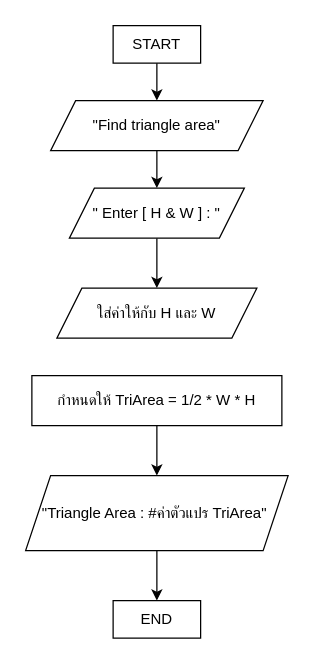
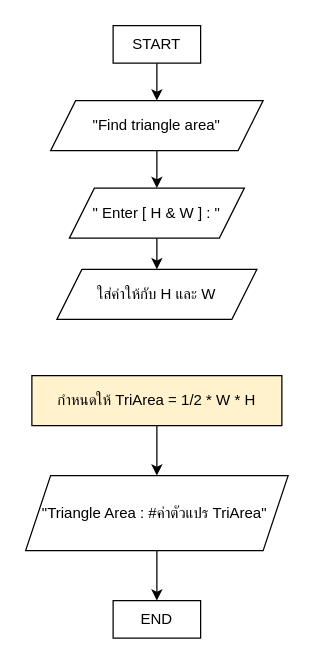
(157, 313) -> (157, 294)
(157, 401) -> (157, 401)
